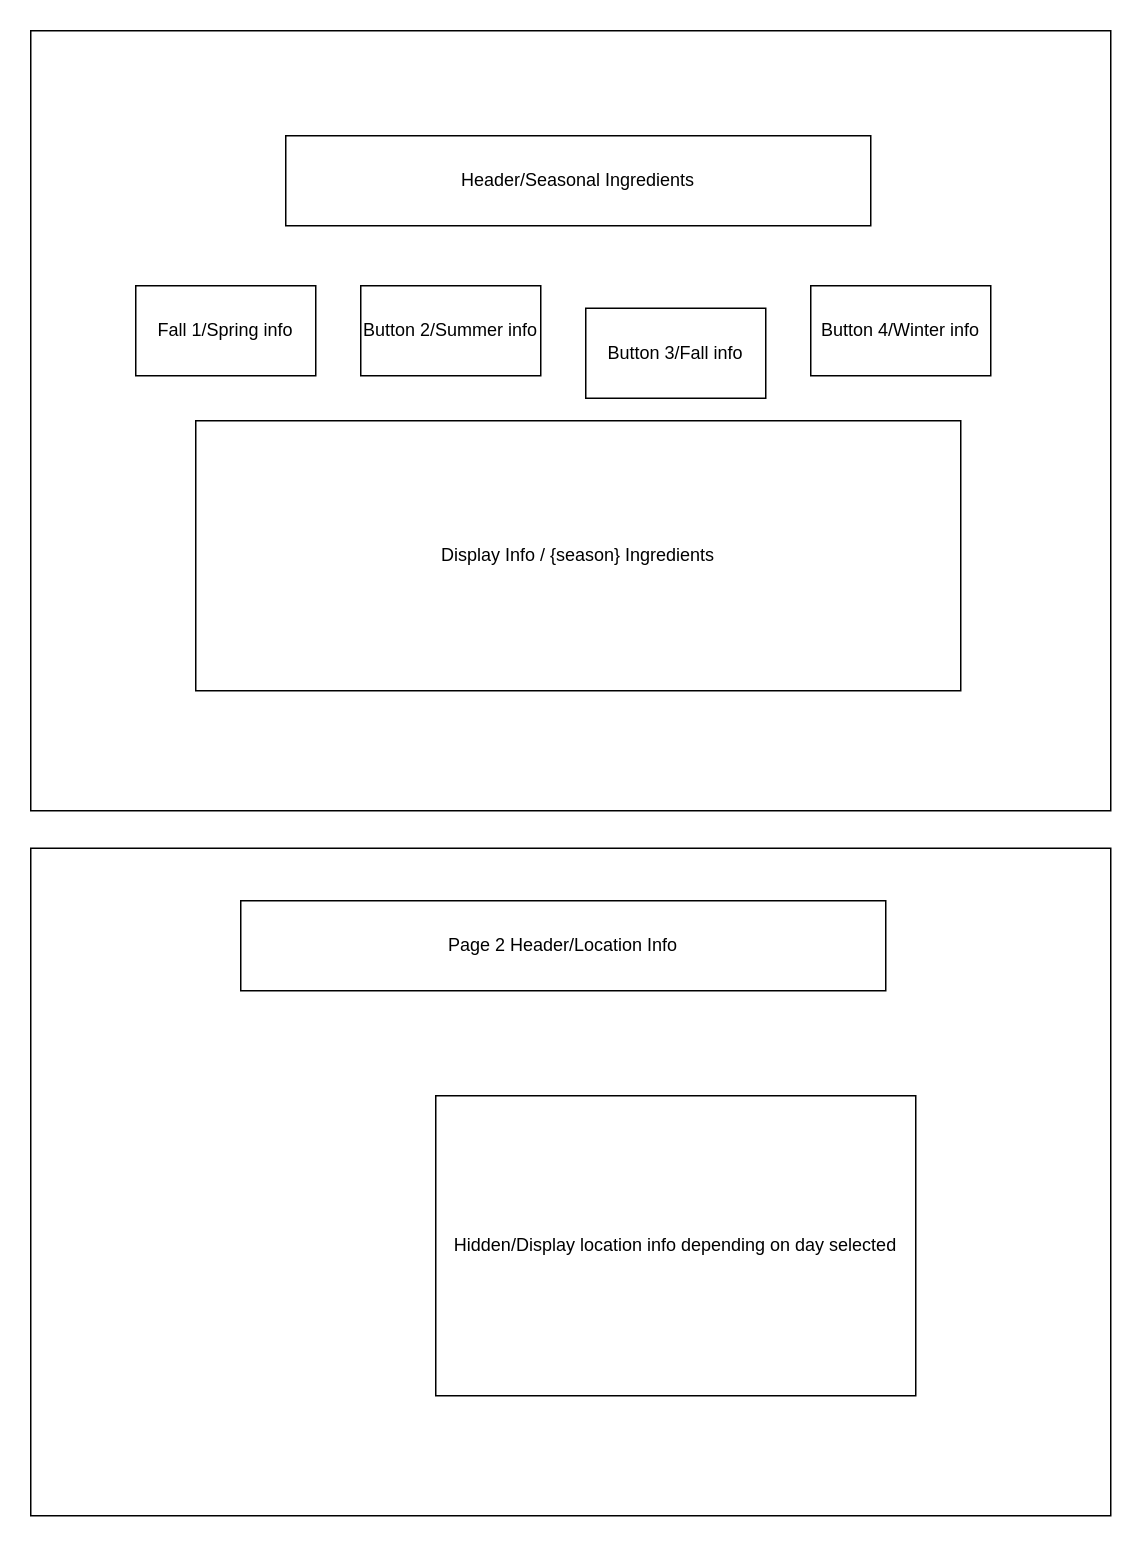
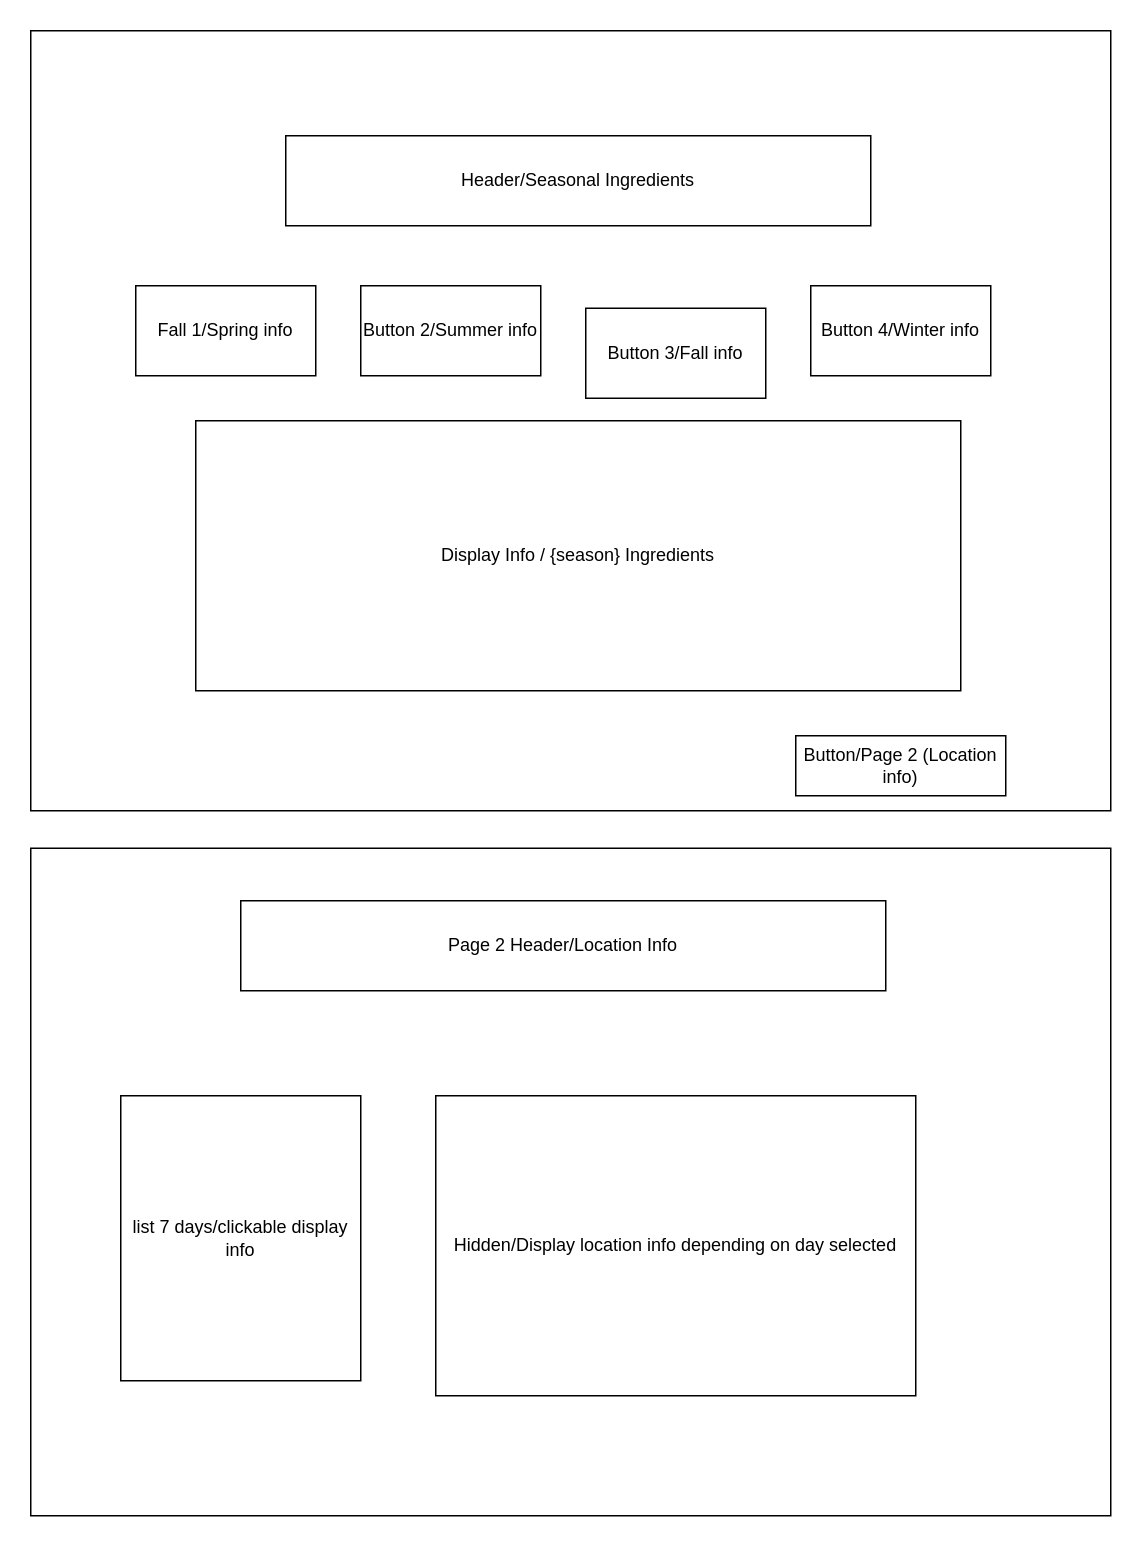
none -> (901, 766)
none -> (241, 1238)
